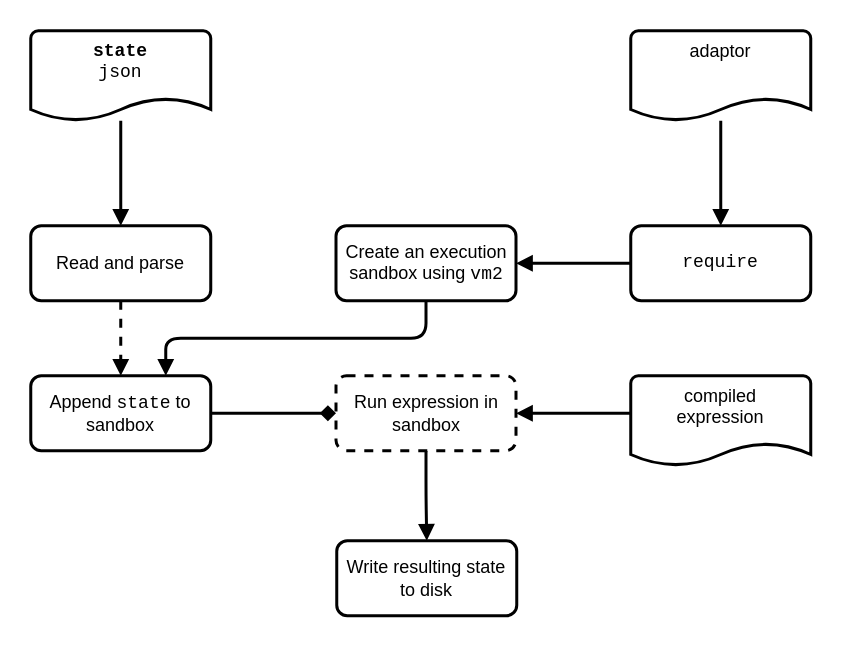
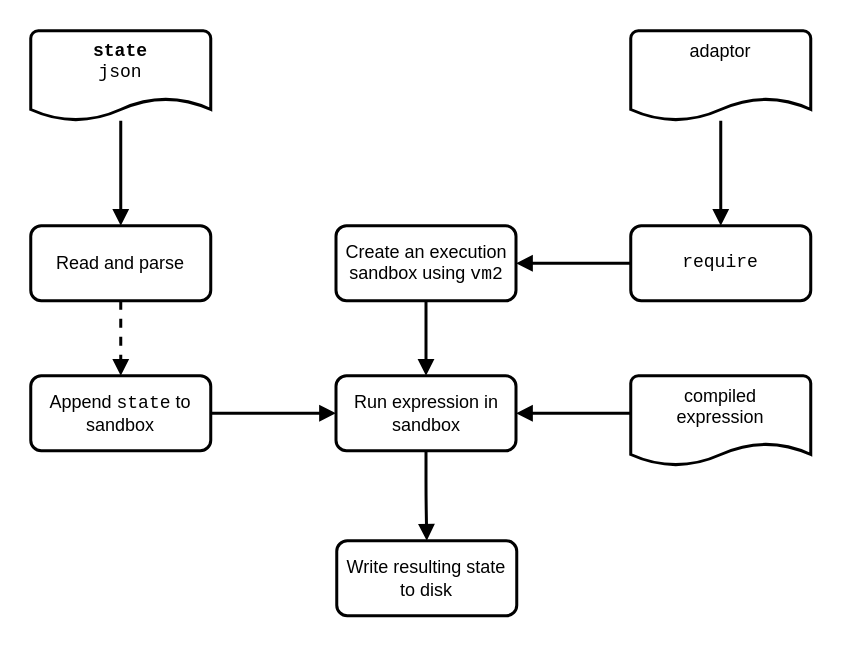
(292, 338) -> (426, 345)
(319, 413) -> (319, 413)
(426, 413) -> (426, 413)
